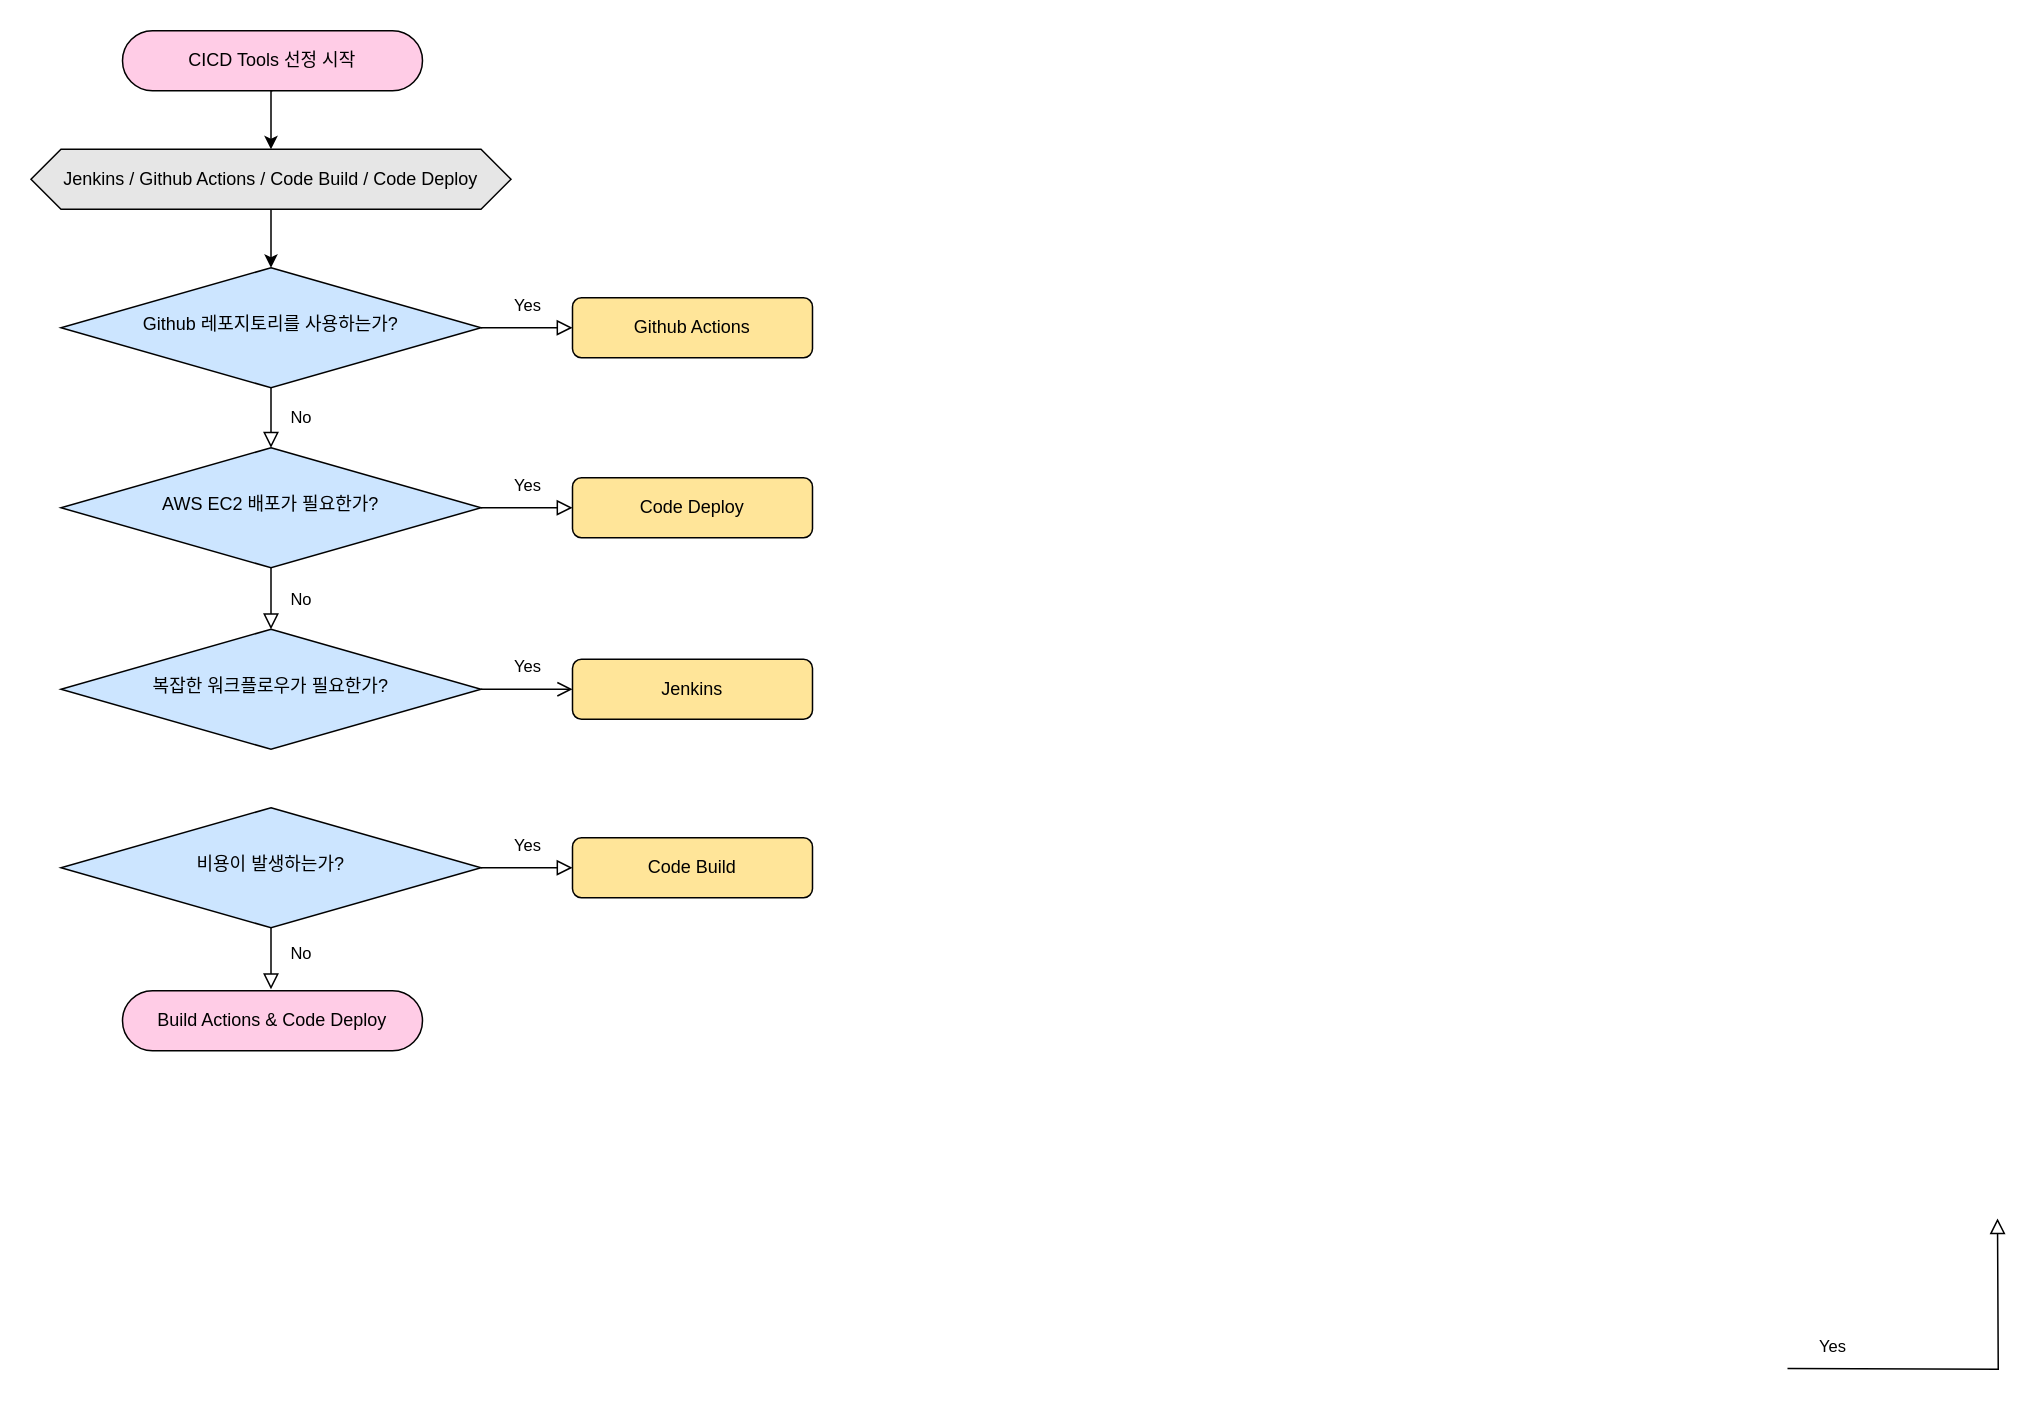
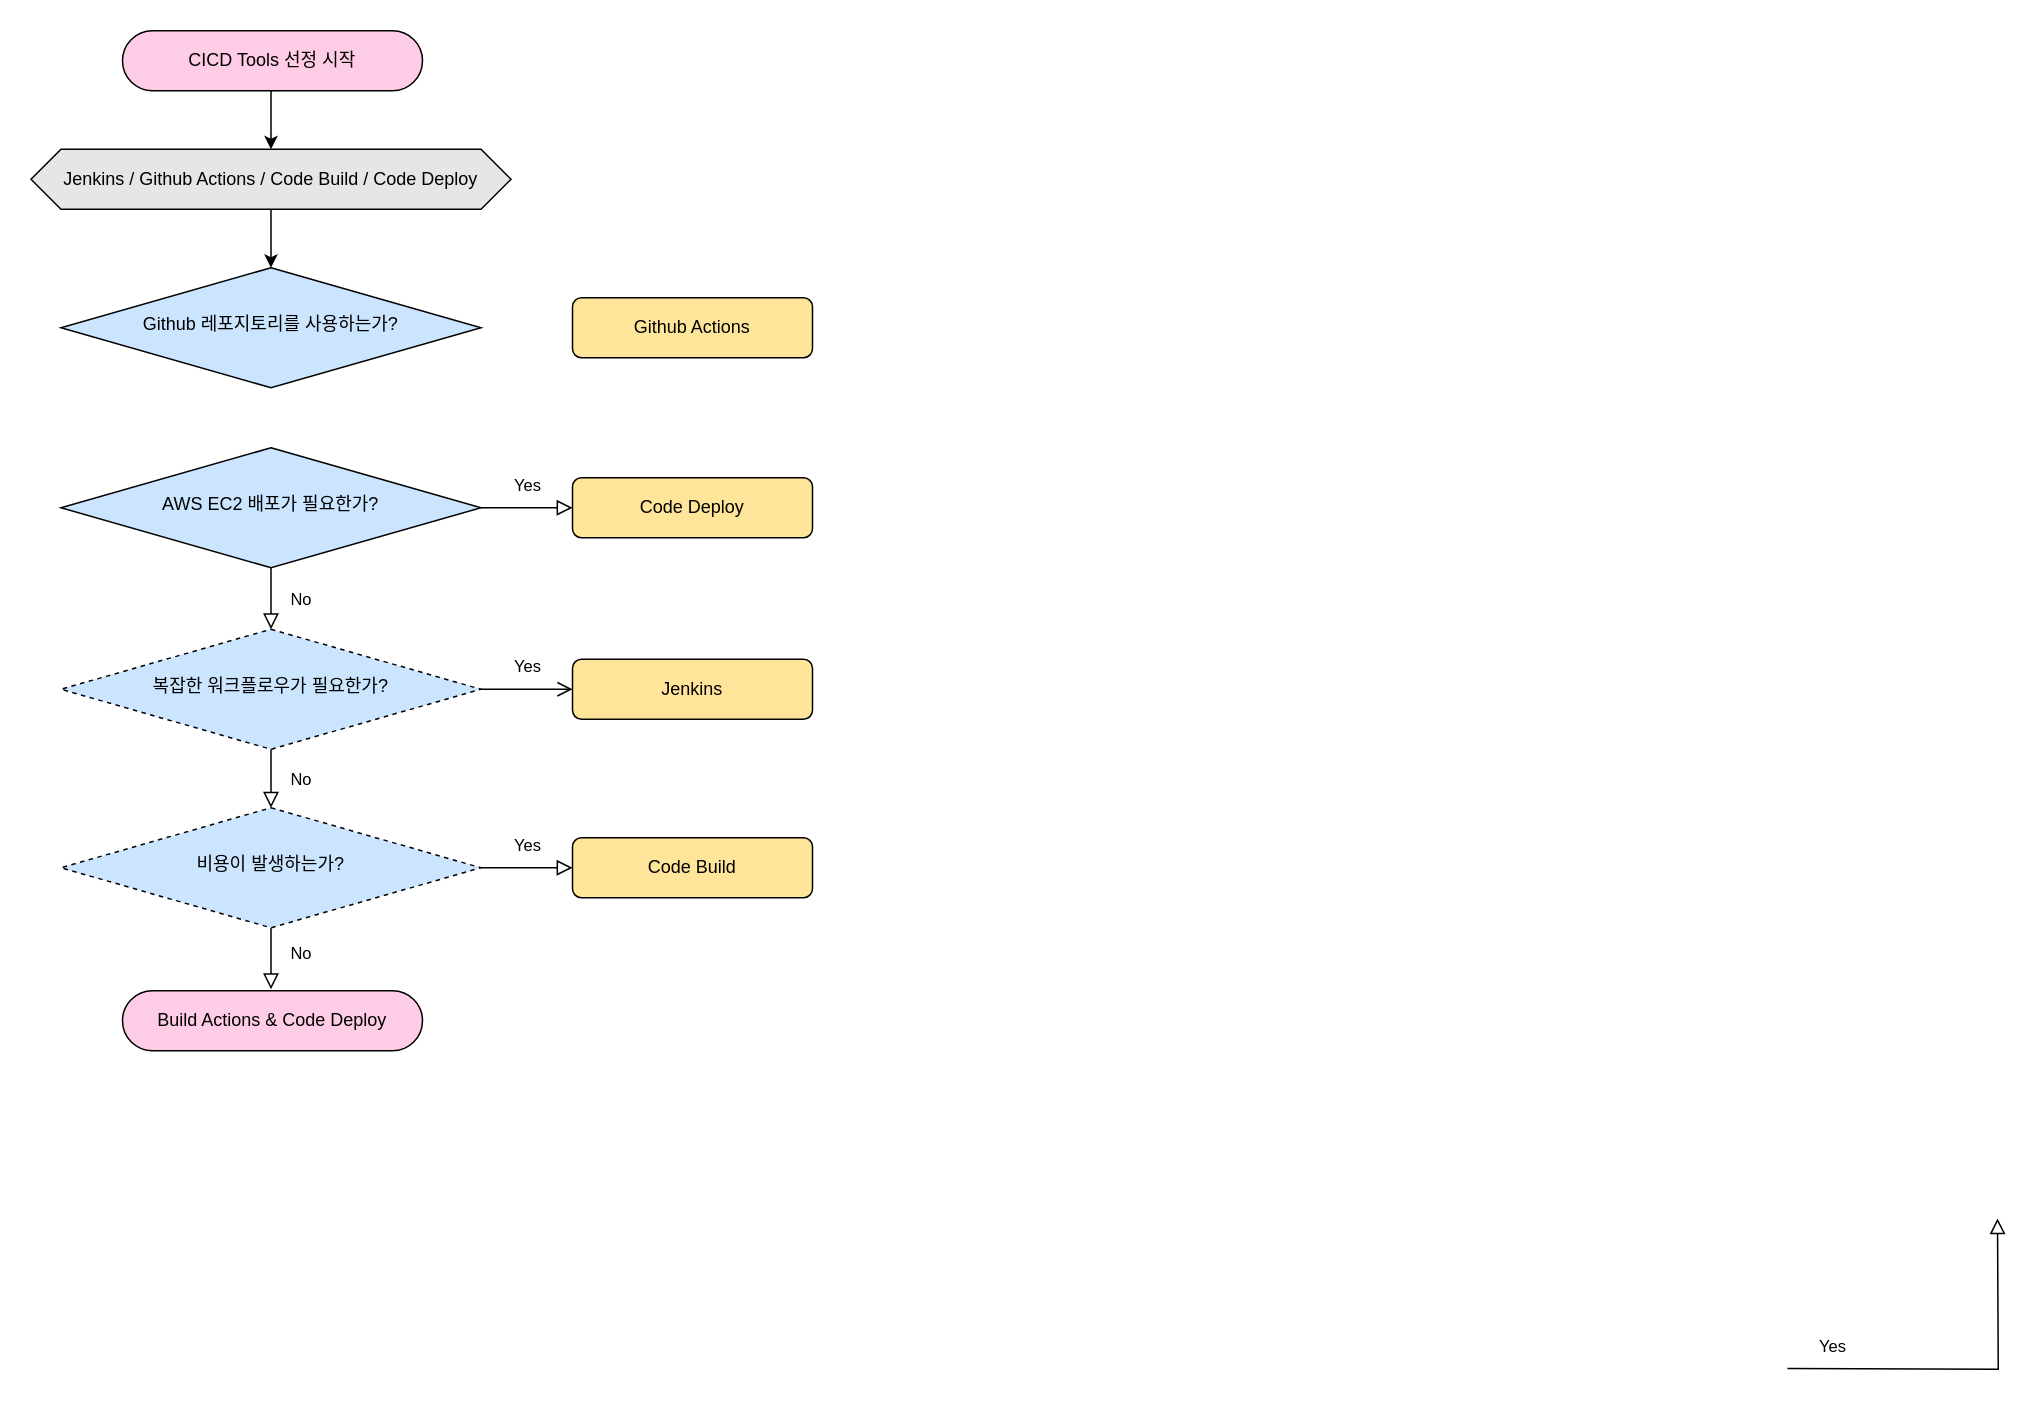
(519, 328) -> none
(271, 410) -> none
(271, 689) -> (271, 689)
none -> (271, 770)
(271, 868) -> (271, 868)
